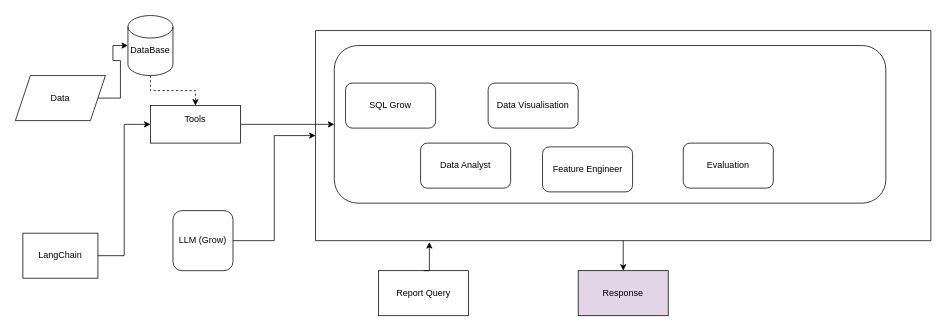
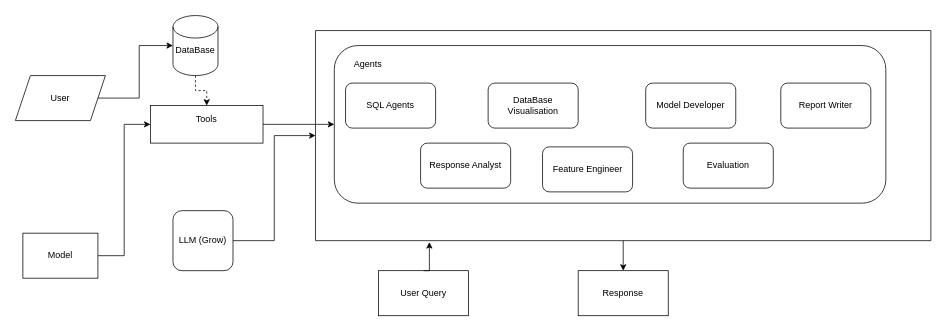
(150, 45) -> (195, 45)
none -> (368, 64)
(60, 98) -> (60, 98)
(390, 105) -> (390, 105)
(533, 105) -> (533, 105)
none -> (690, 105)
none -> (825, 105)
(195, 124) -> (207, 124)
(465, 165) -> (465, 165)
(60, 255) -> (60, 255)
(423, 293) -> (423, 293)
(623, 293) -> (623, 293)
